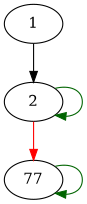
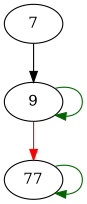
(34, 24) -> (34, 24)
(34, 102) -> (34, 102)
